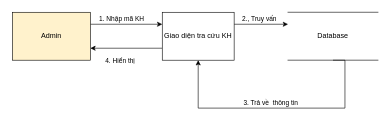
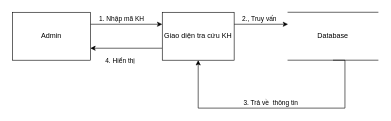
(51, 36) -> (51, 36)
